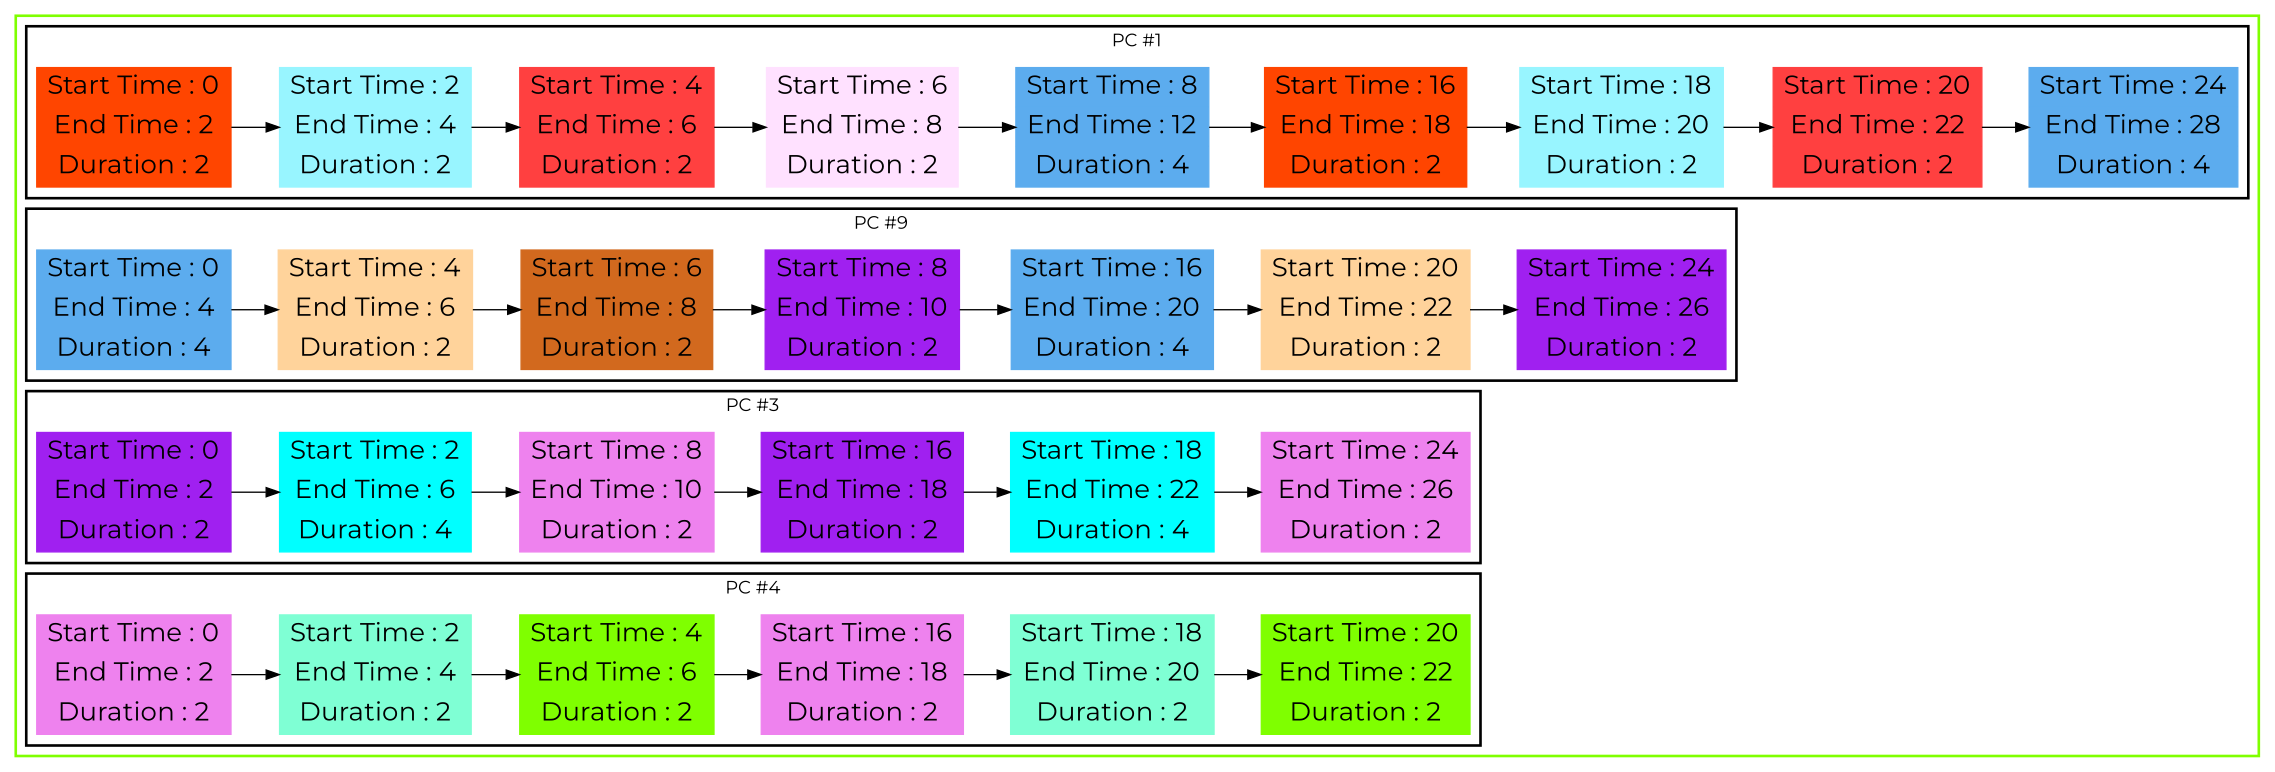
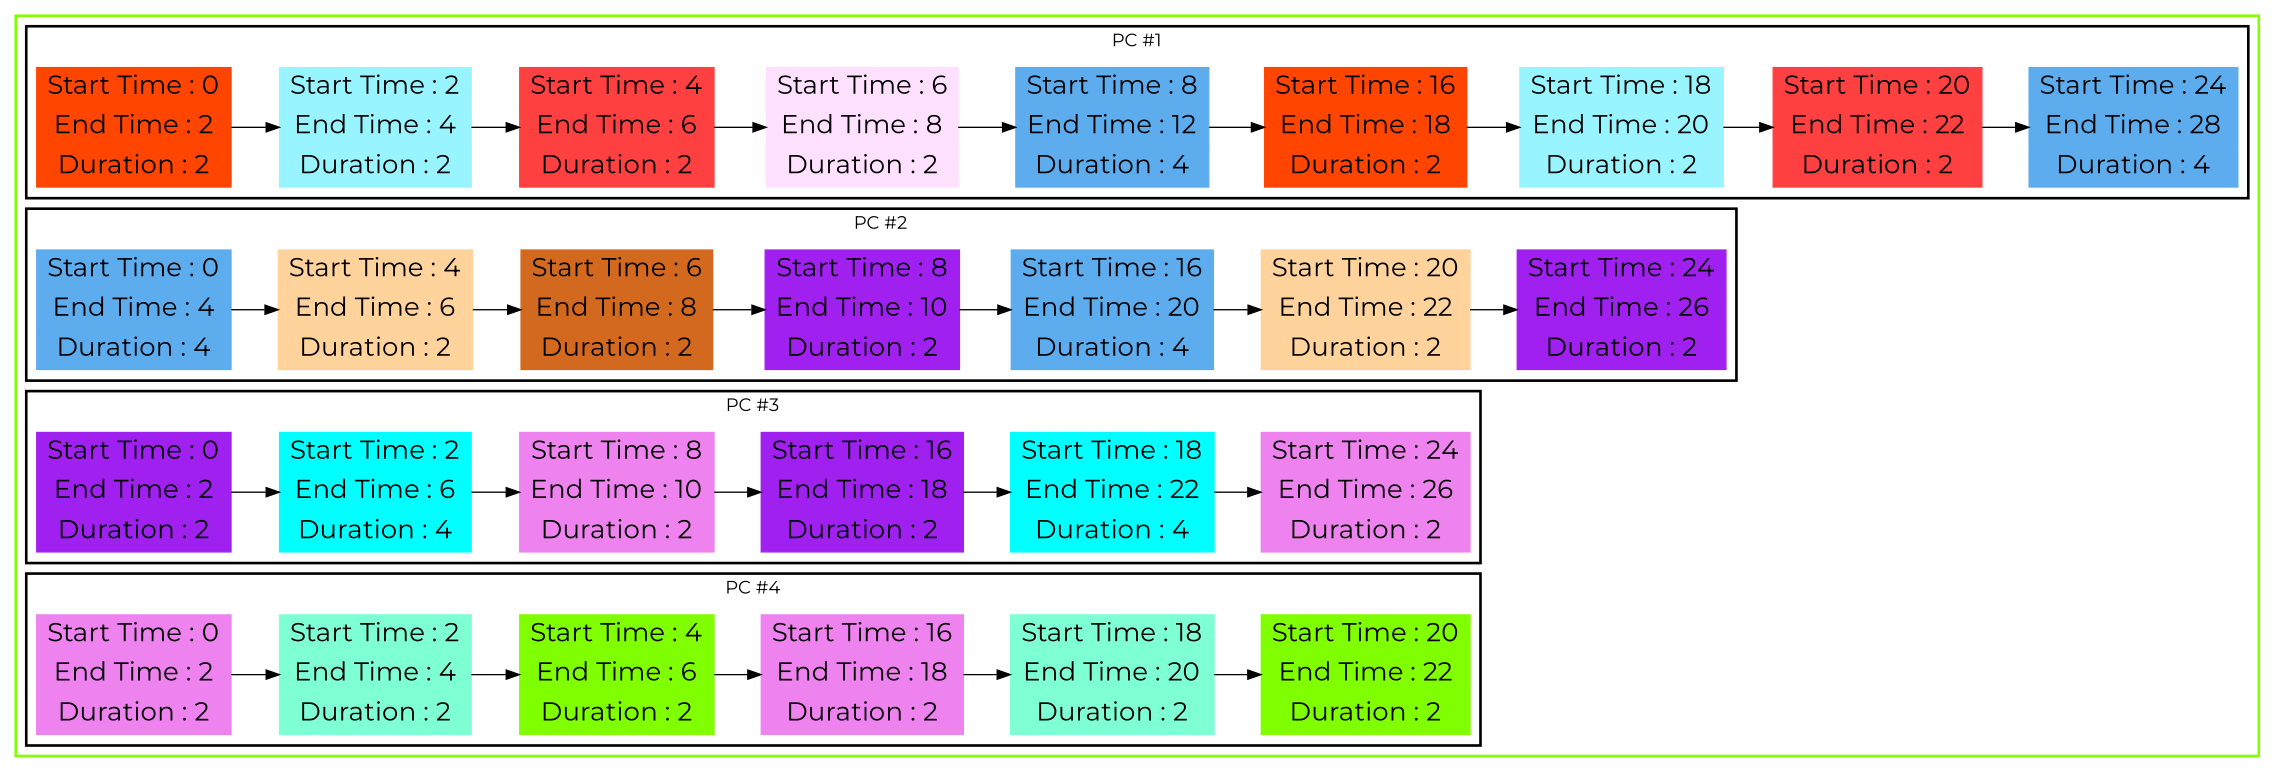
(881, 224) -> (881, 224)
